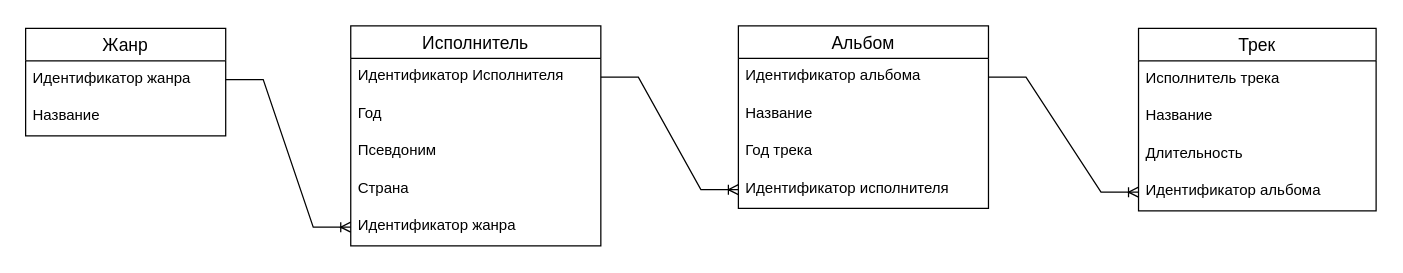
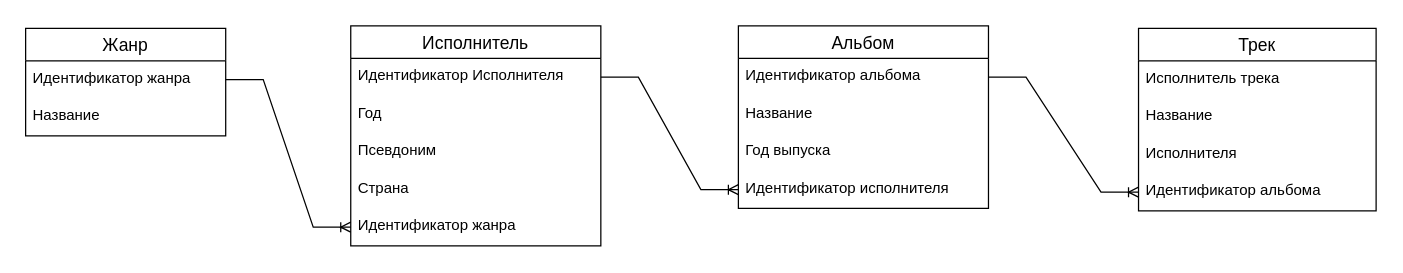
(781, 150) -> (789, 150)
(1195, 153) -> (1191, 153)
